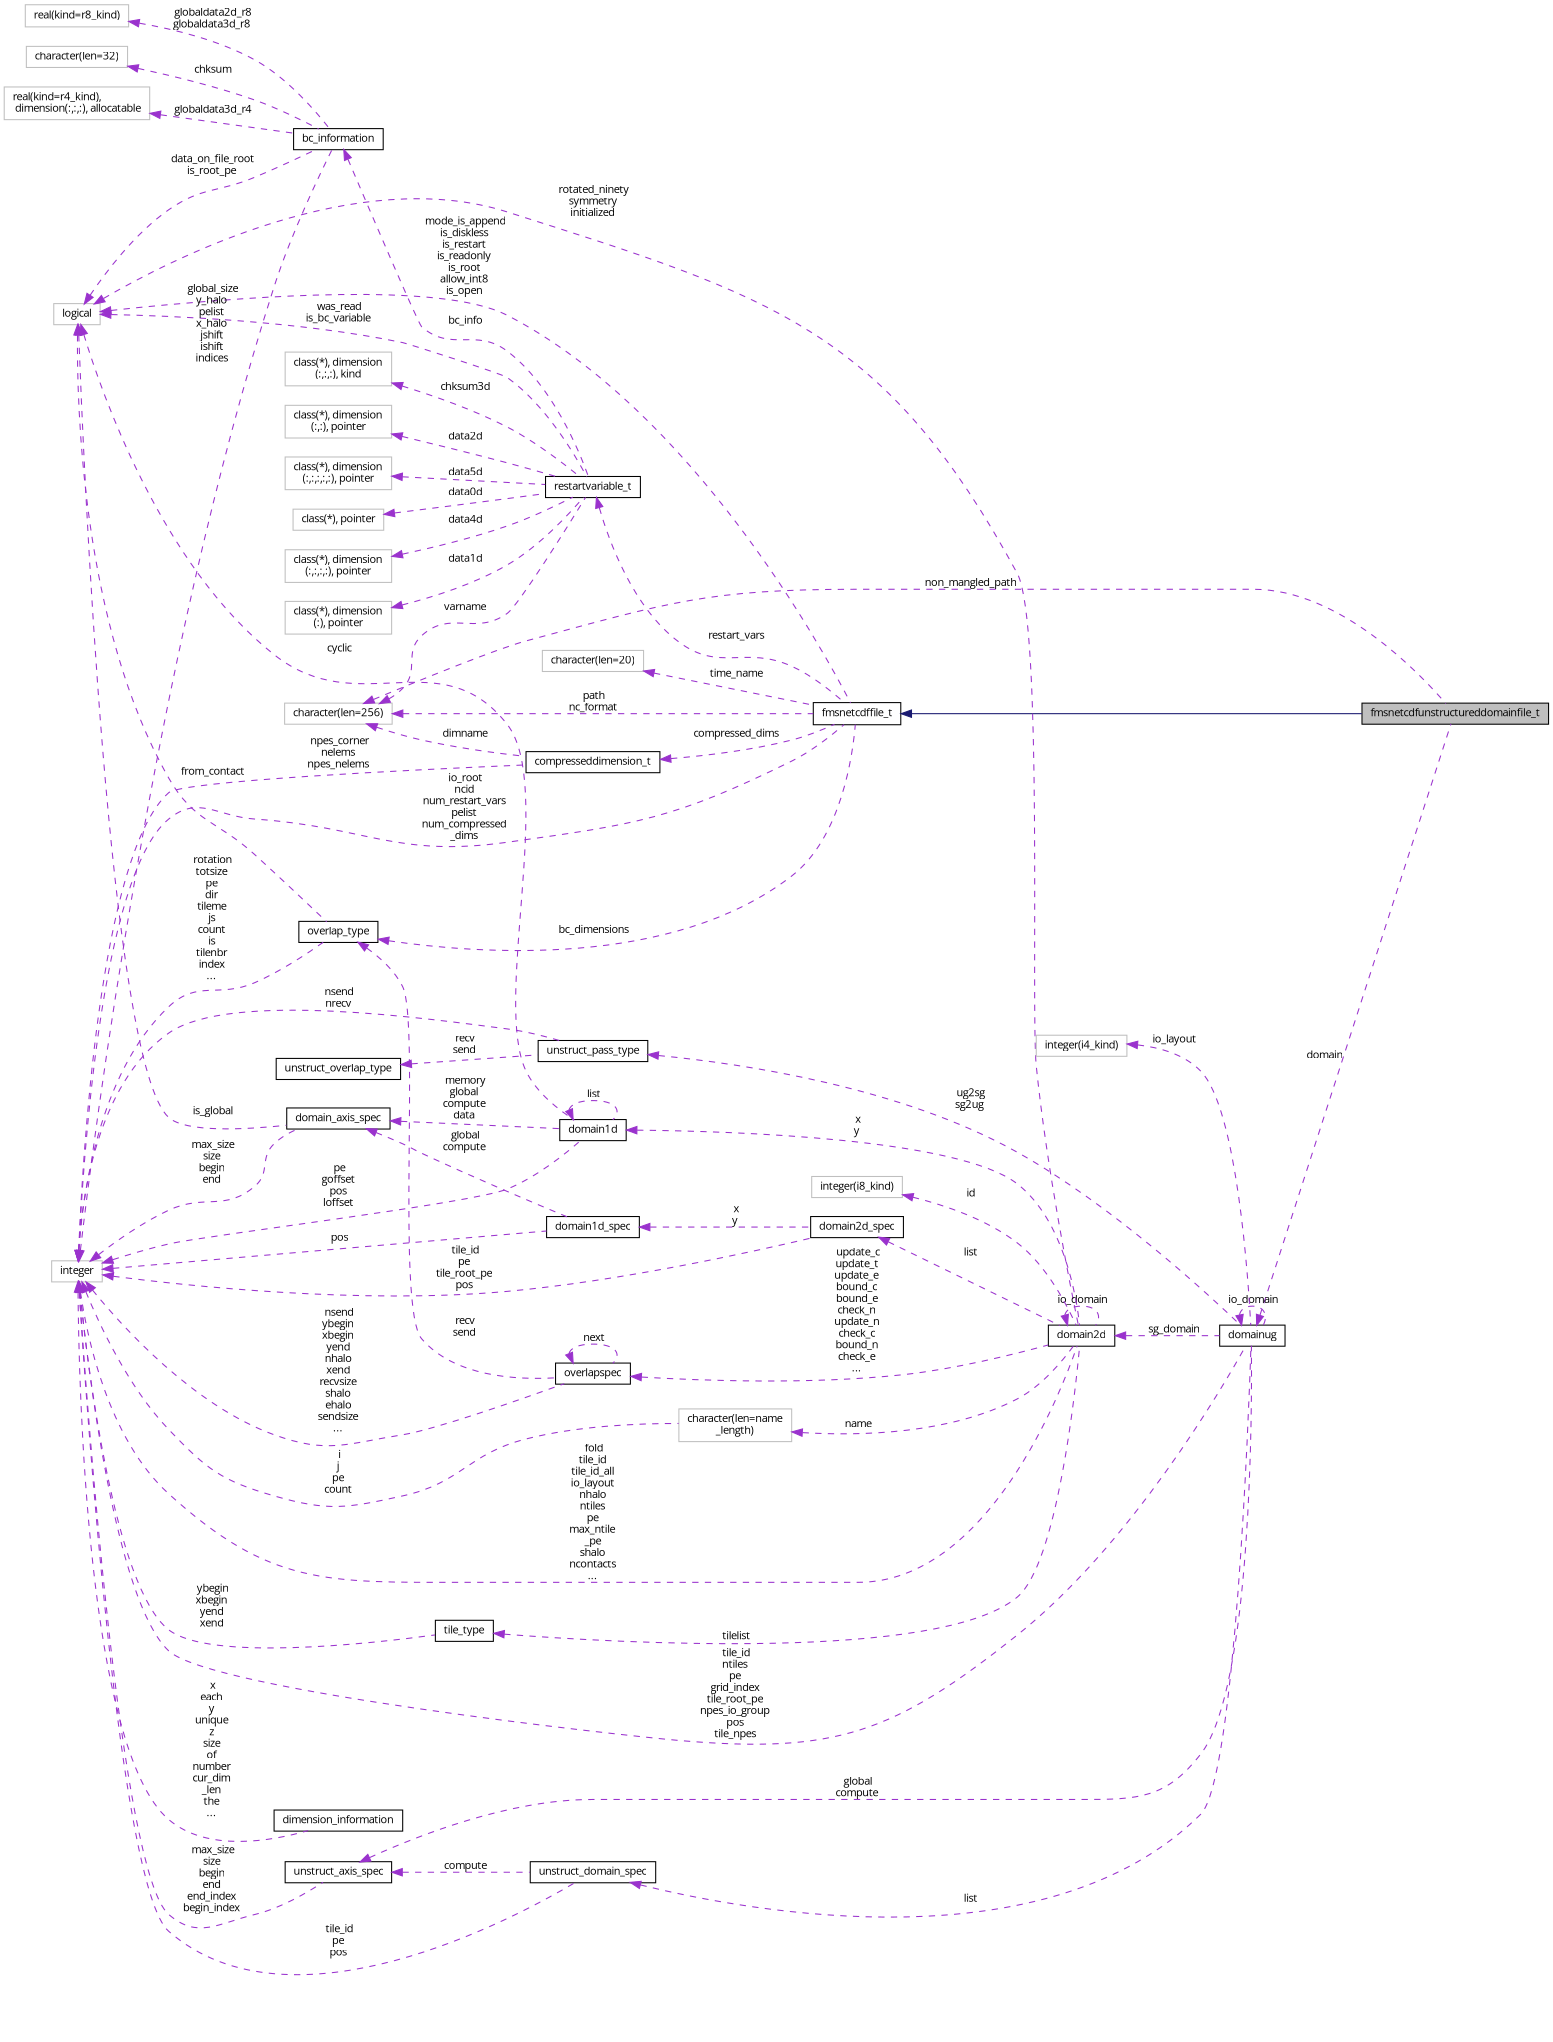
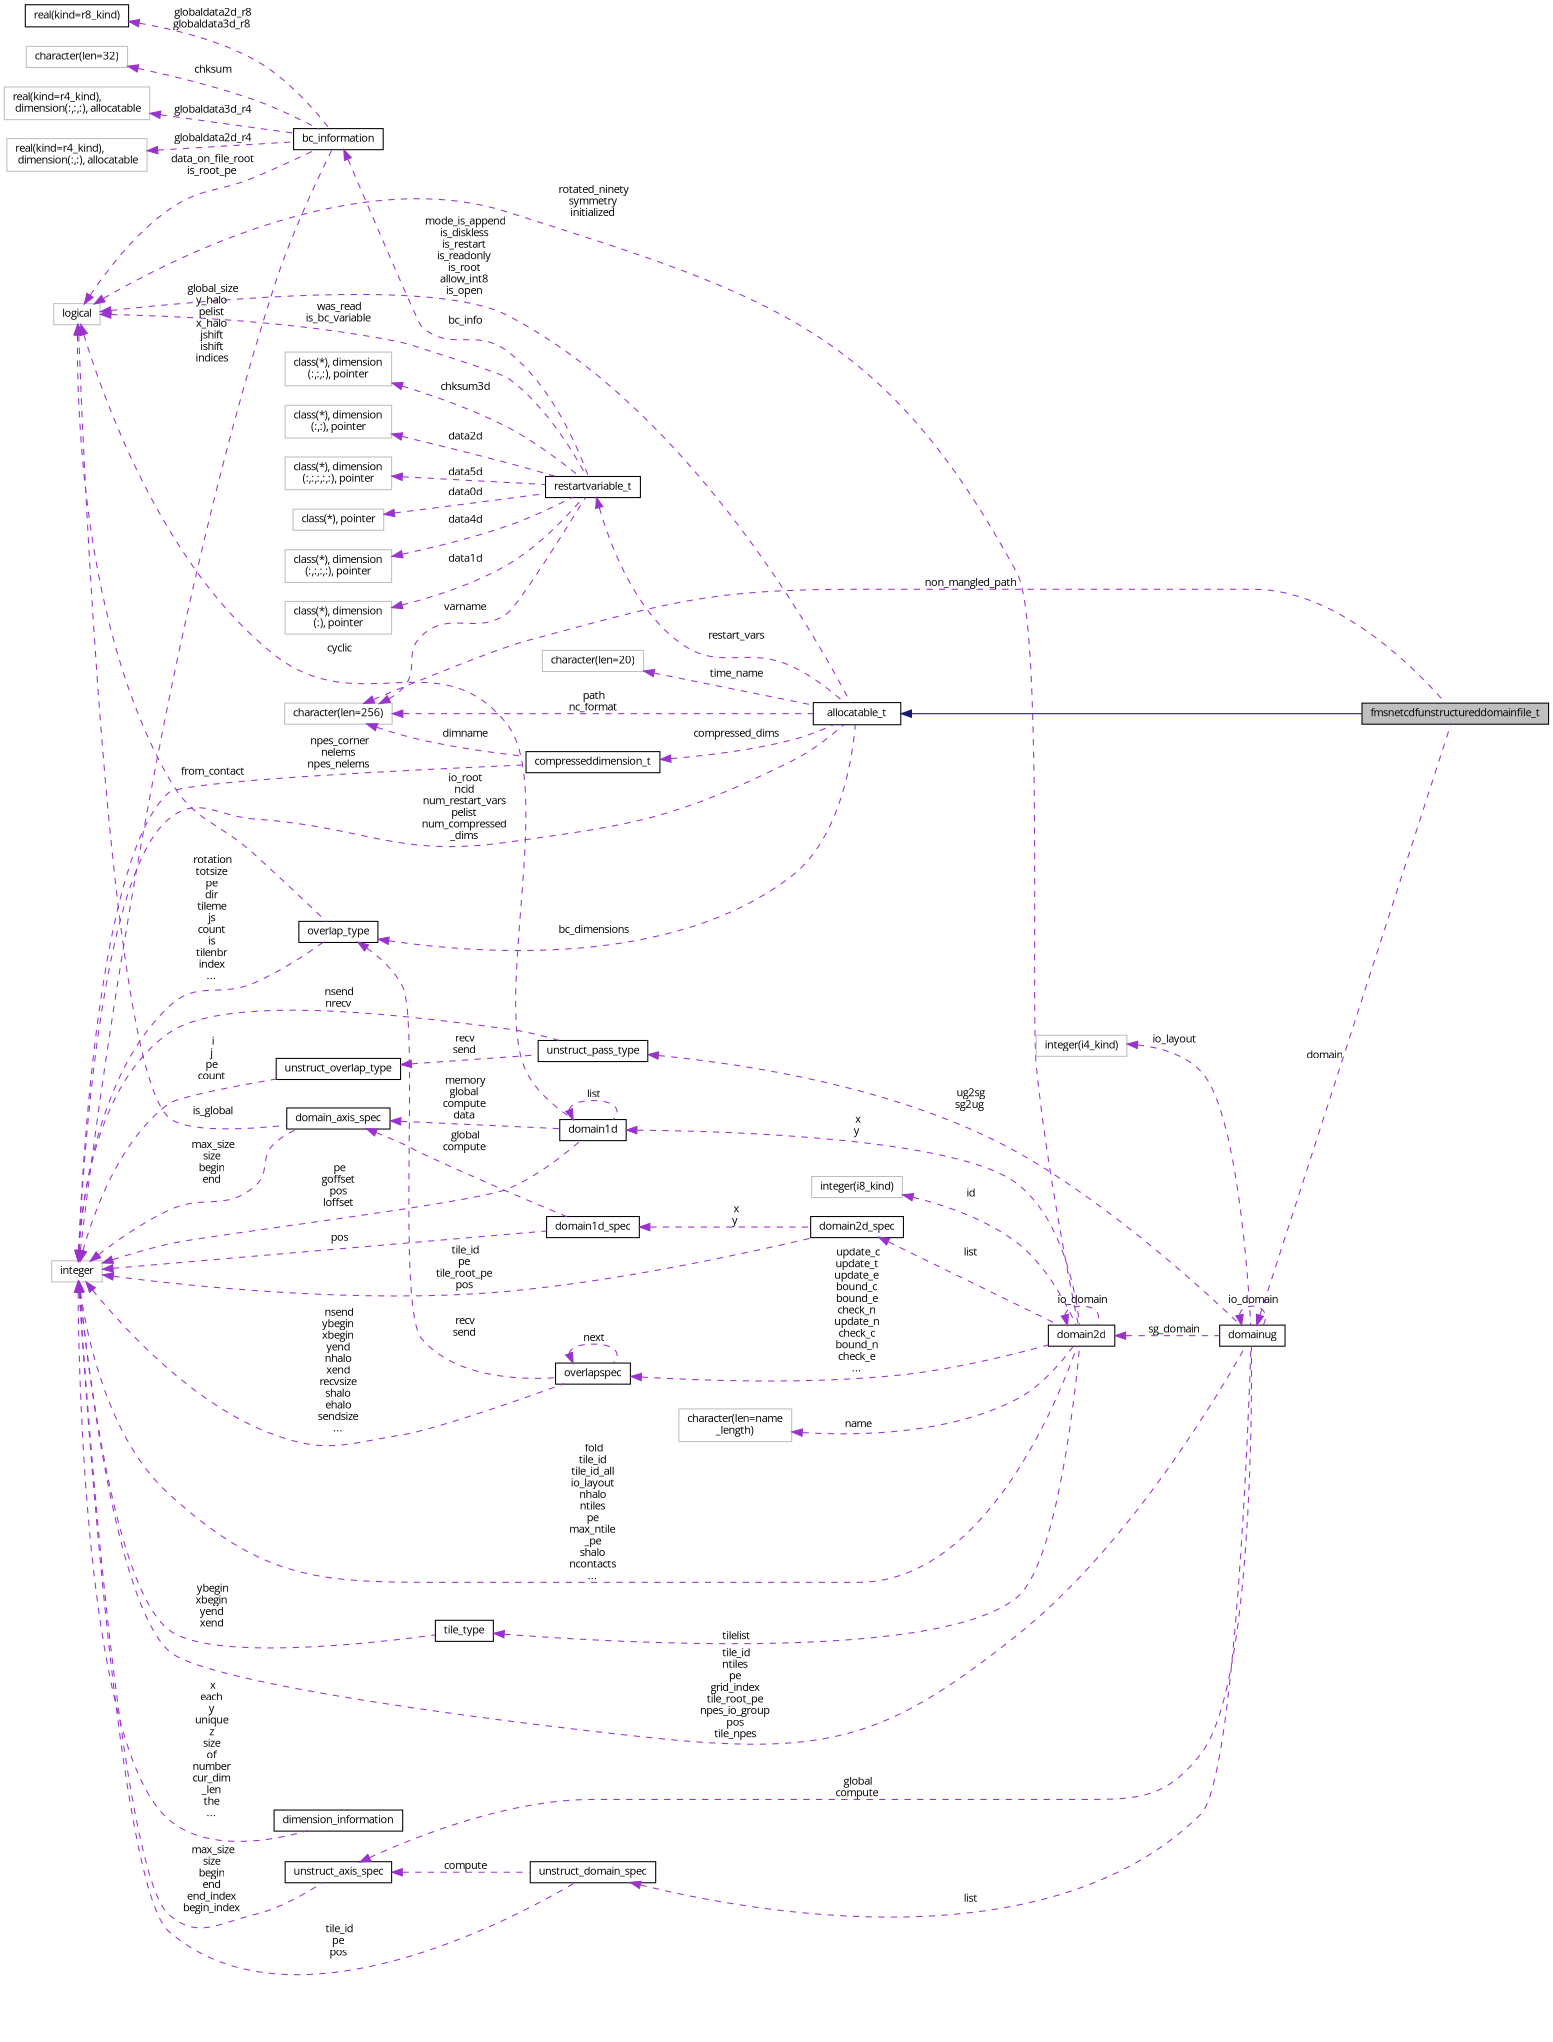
(77, 16) -> (77, 16)
none -> (77, 155)
(338, 369) -> (338, 369)
(857, 714) -> (857, 714)
(339, 1506) -> (146, 1125)
